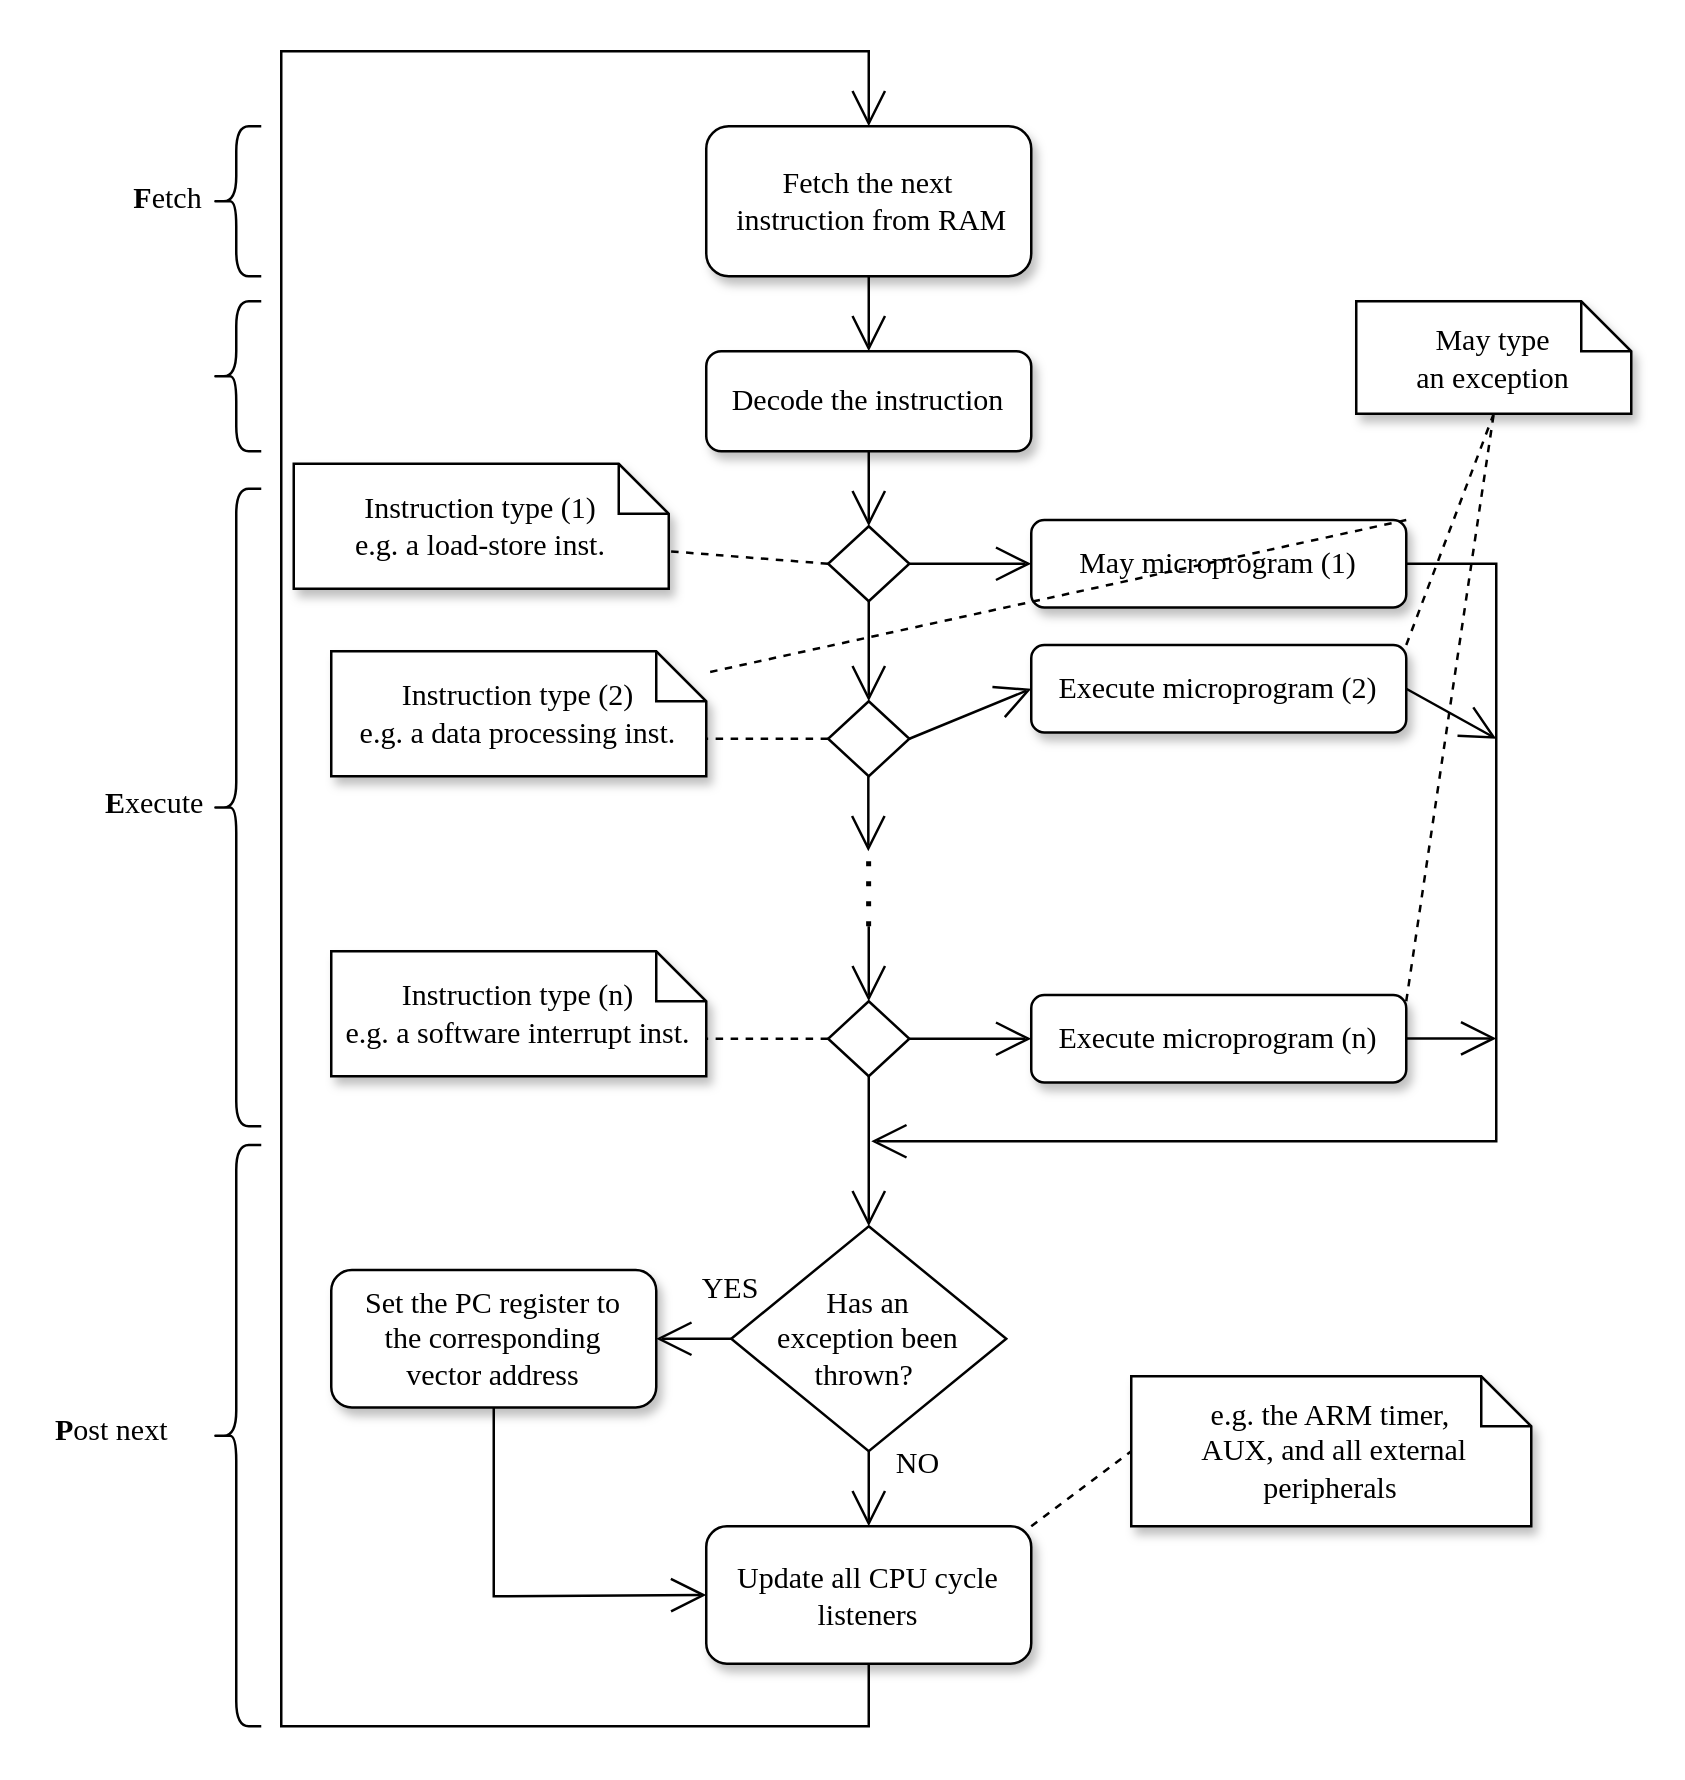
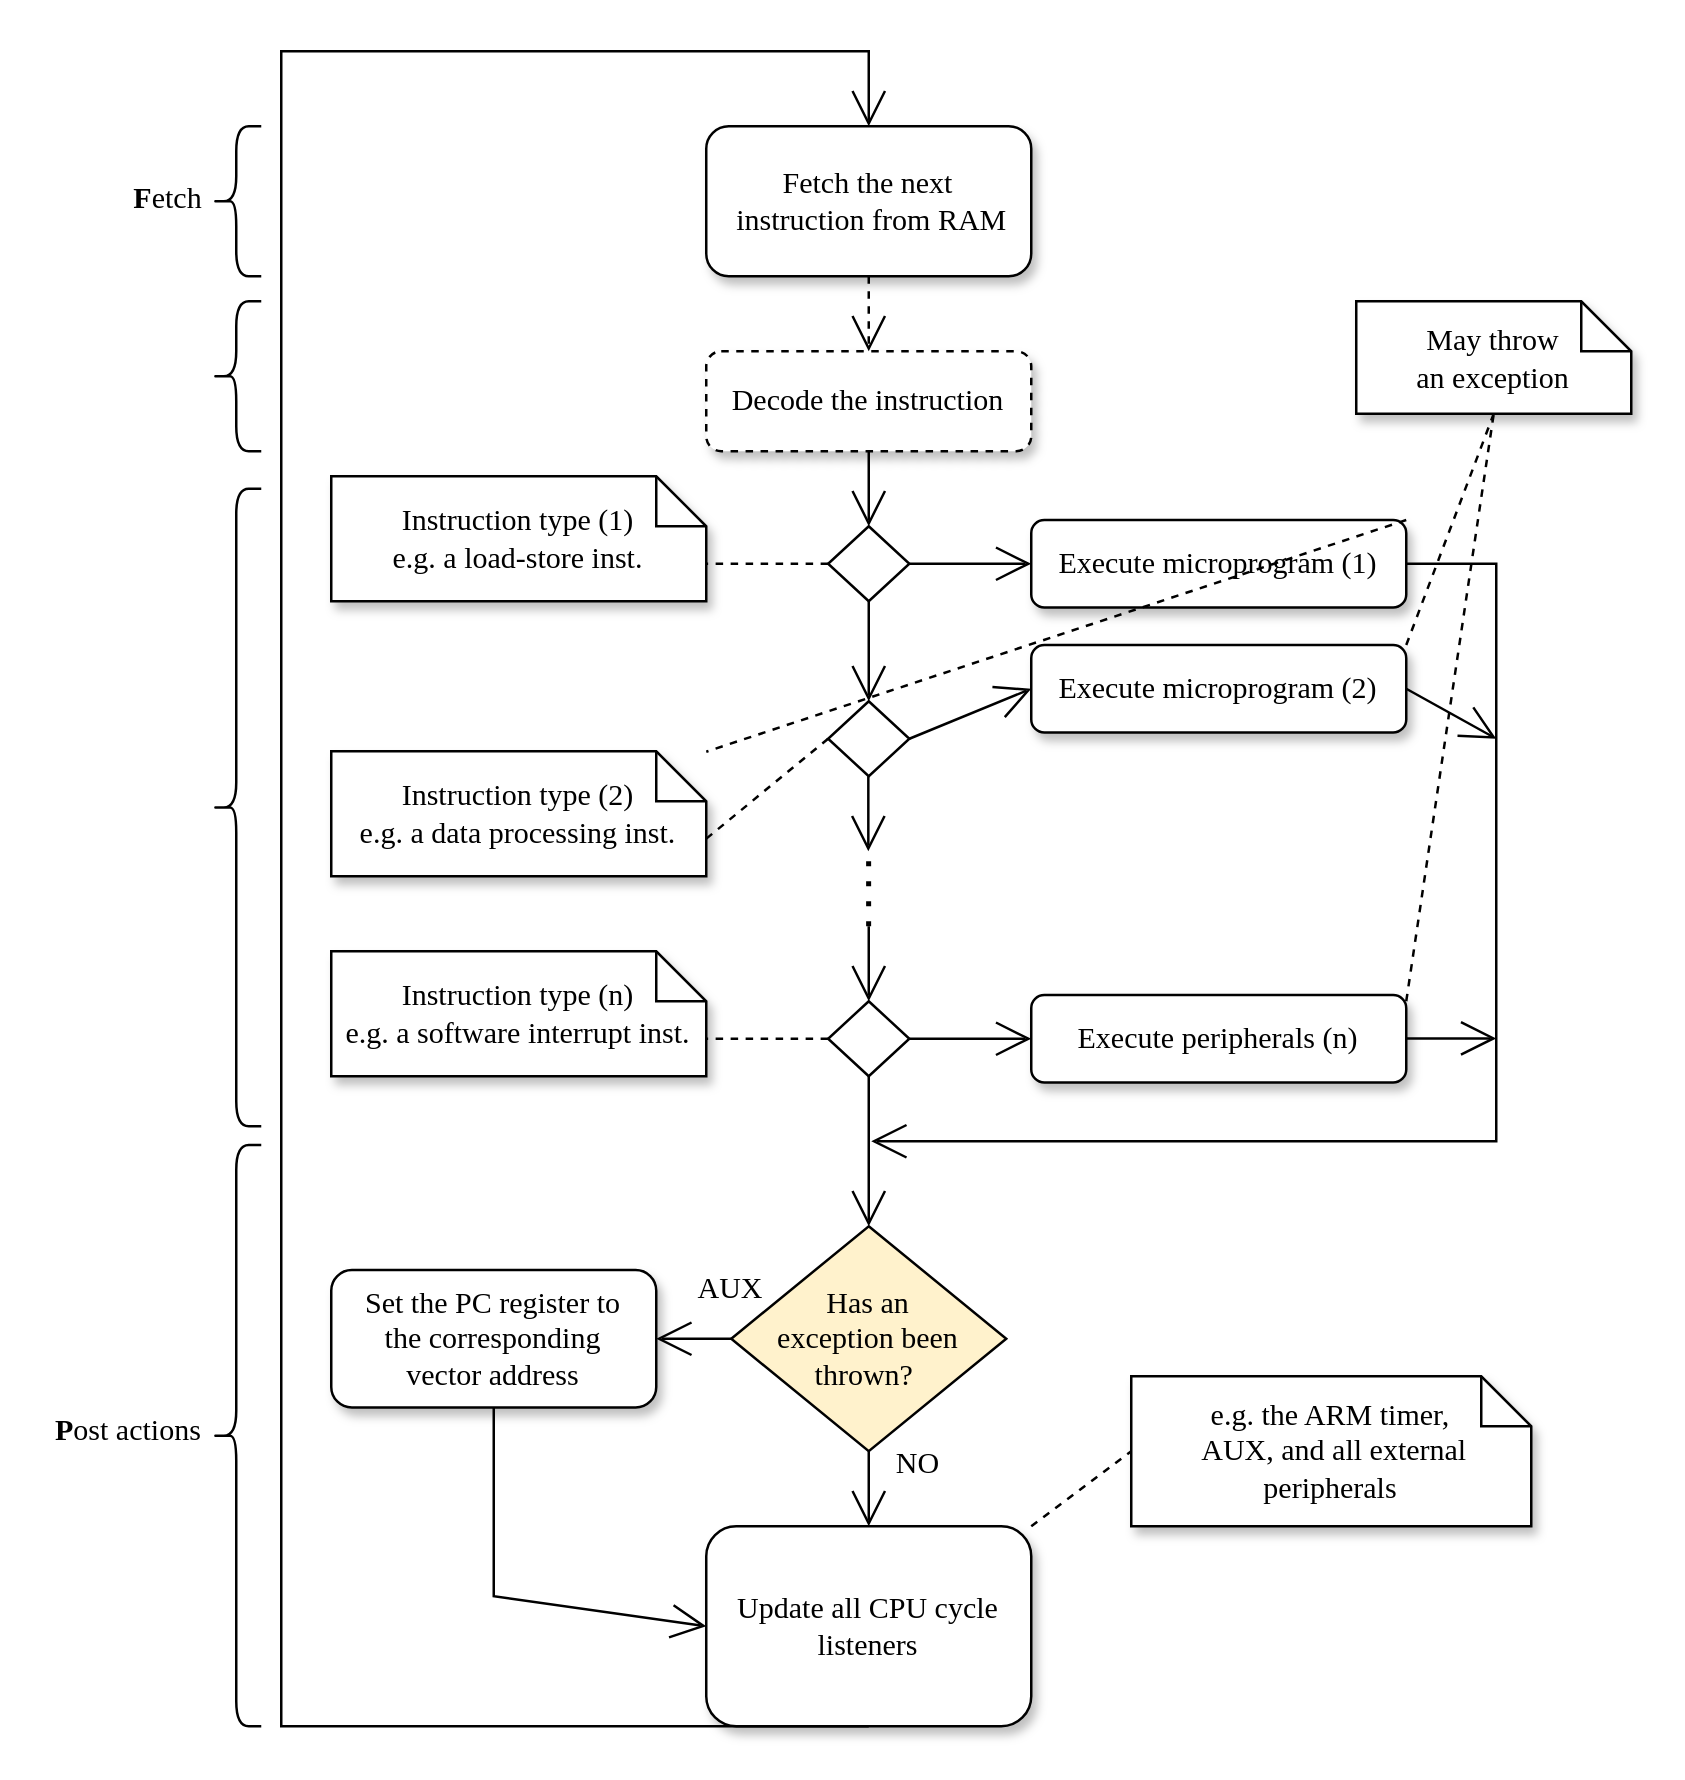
(869, 313) -> (869, 313)
(1494, 359) -> (1494, 359)
(869, 401) -> (869, 401)
(481, 526) -> (519, 539)
(1219, 564) -> (1219, 564)
(519, 714) -> (519, 814)
(151, 803) -> none
(1219, 1039) -> (1219, 1039)
(731, 1289) -> (731, 1289)
(869, 1339) -> (869, 1339)
(128, 1431) -> (141, 1431)
(869, 1595) -> (869, 1626)
